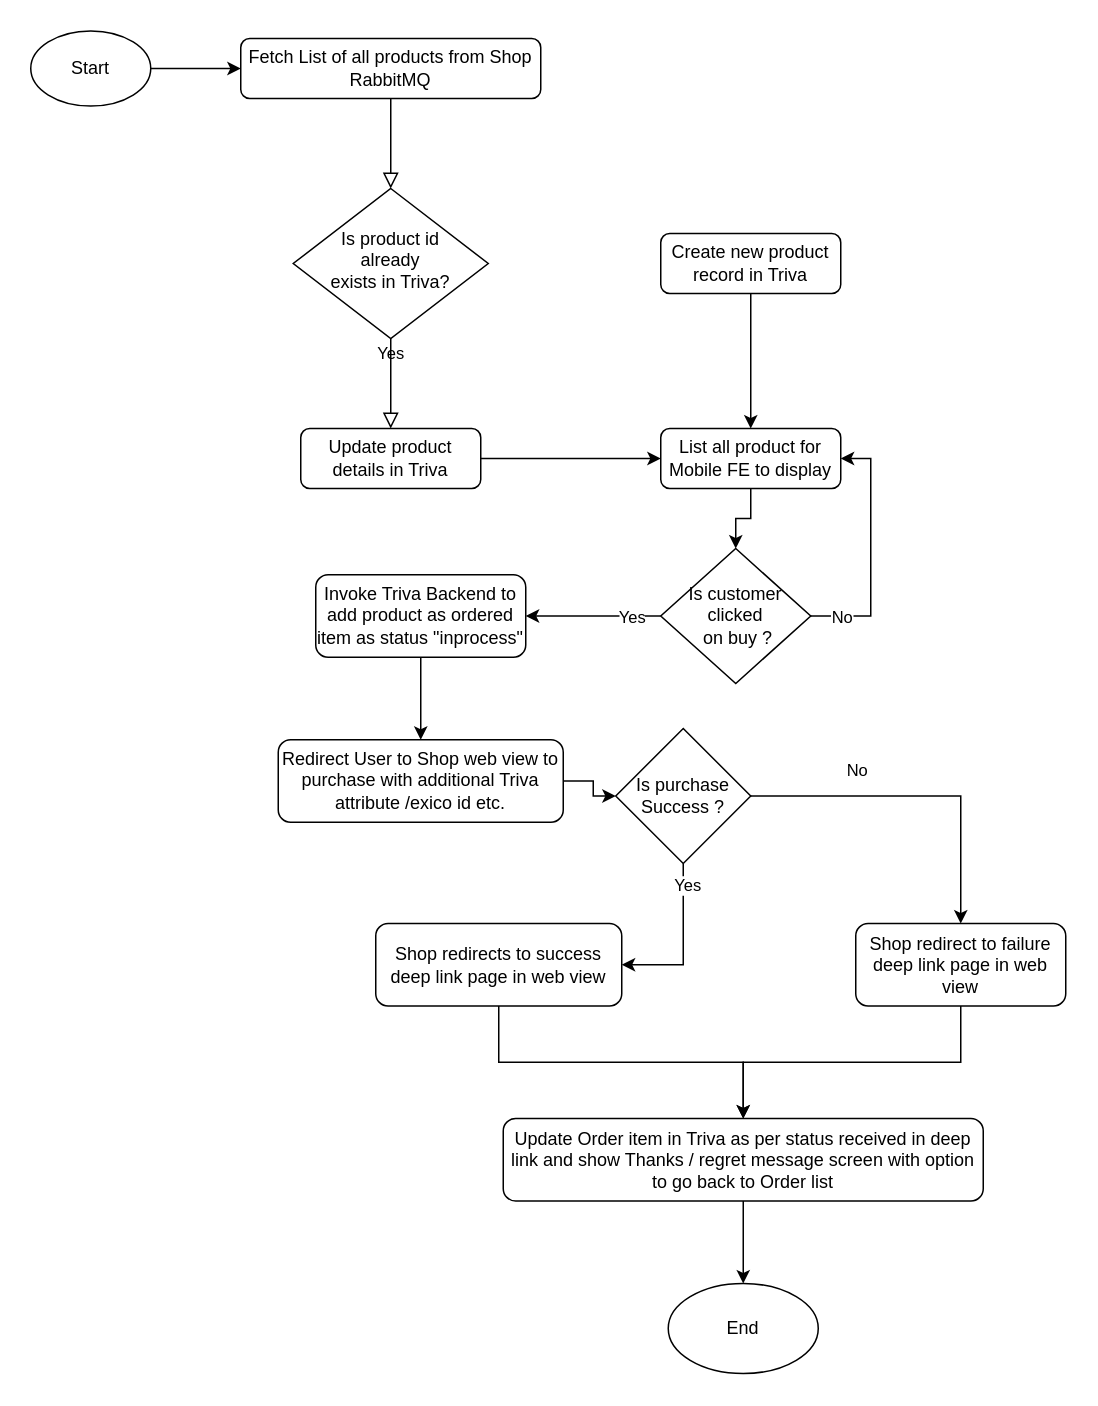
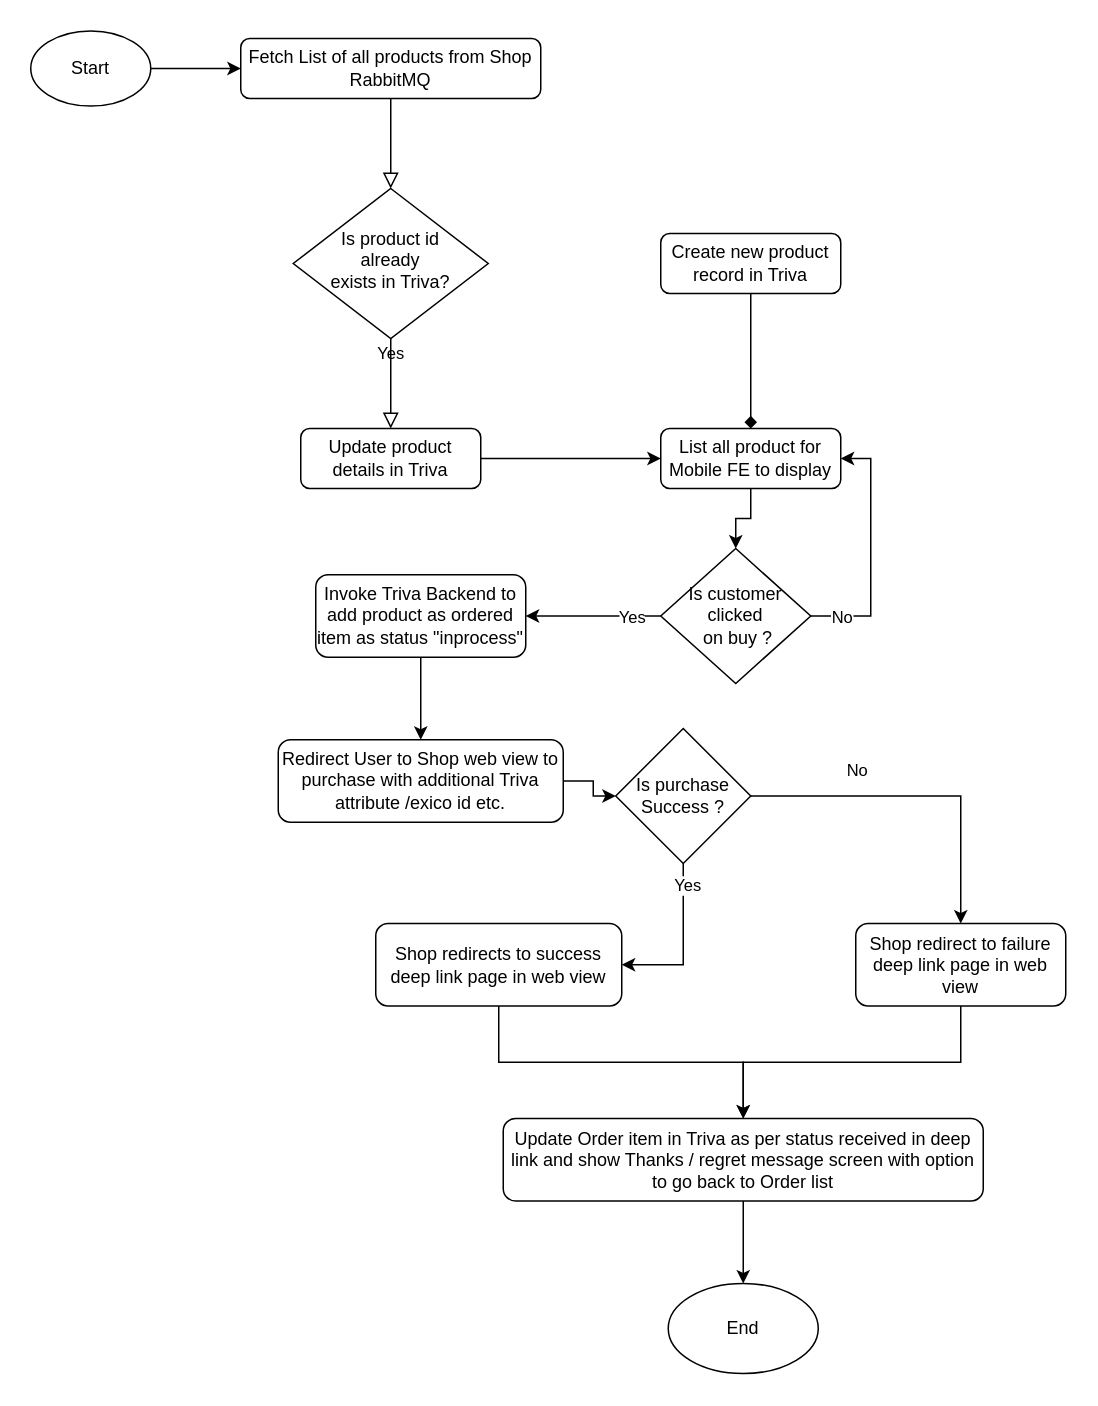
(751, 417) -> (751, 416)
